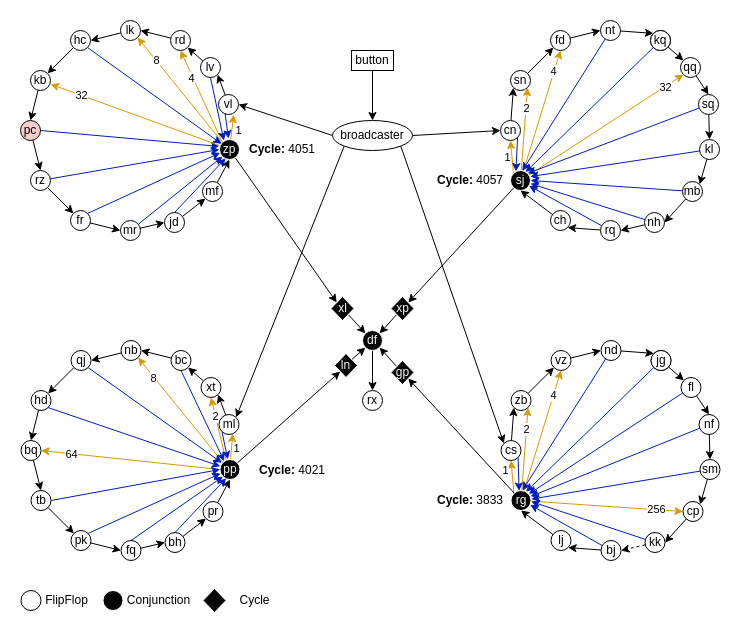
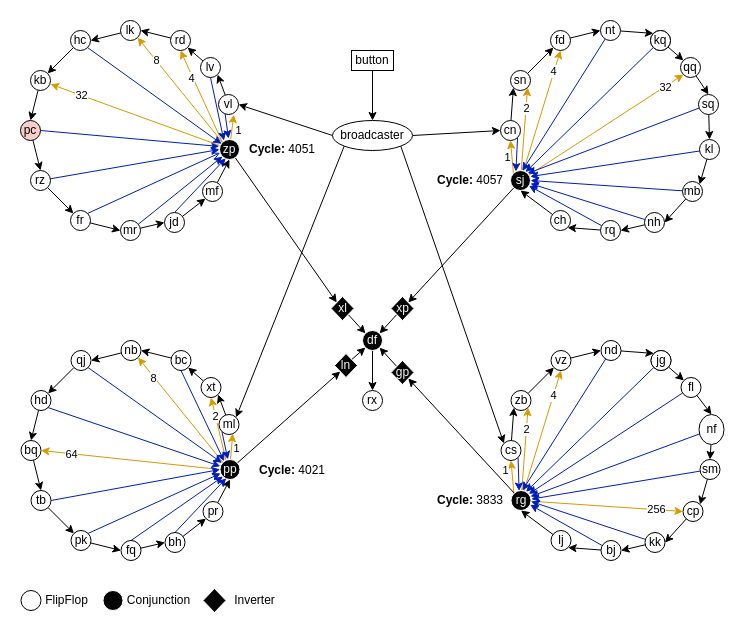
(213, 156) -> (214, 155)
(709, 425) -> (712, 430)
(635, 547) -> (635, 547)
(255, 601) -> (255, 601)
